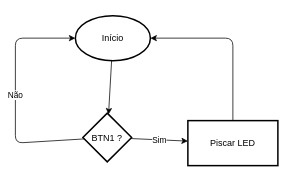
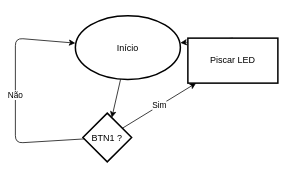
(113, 38) -> (128, 47)
(233, 143) -> (233, 60)
